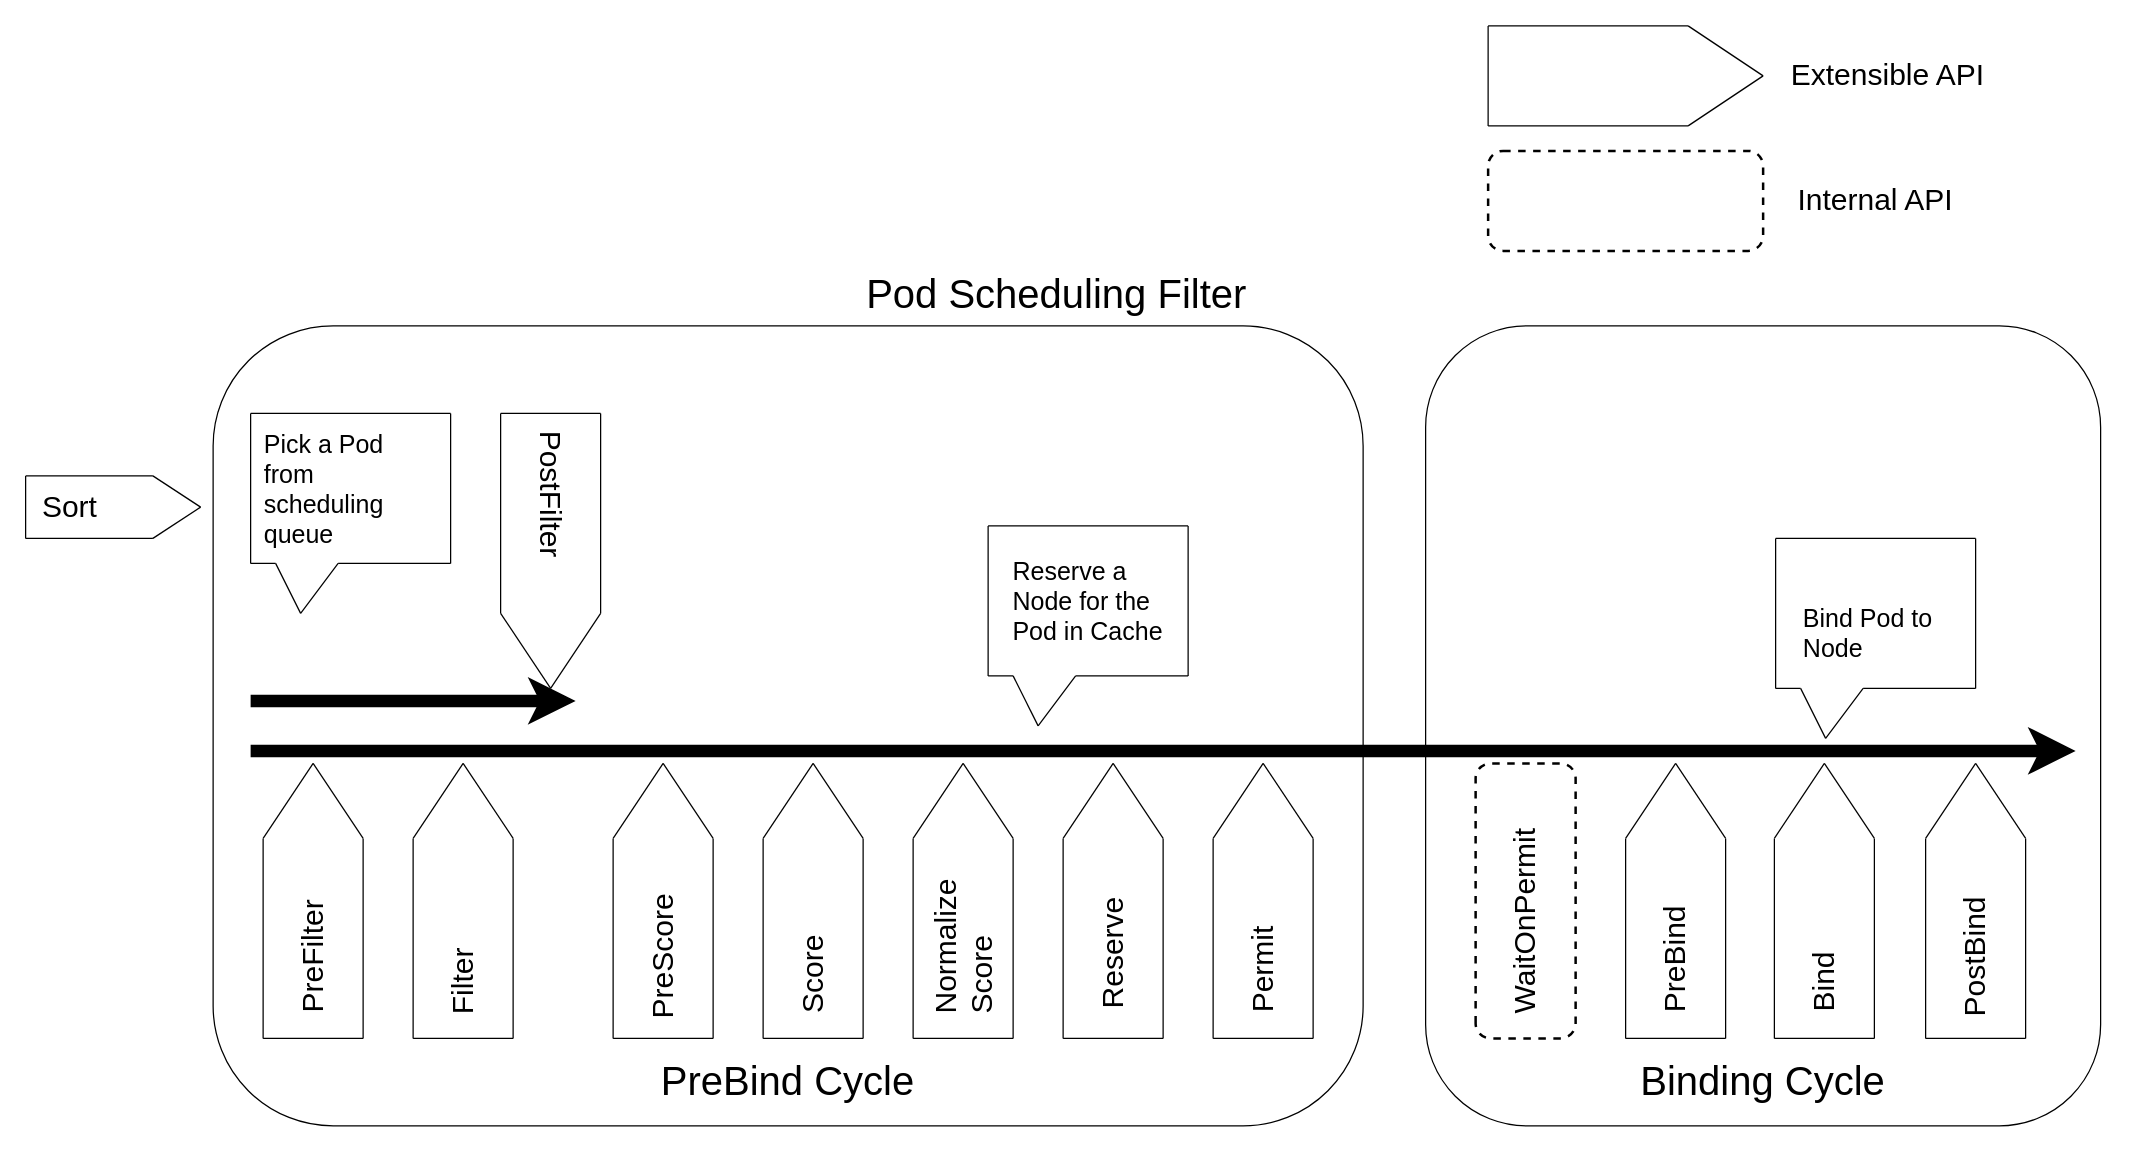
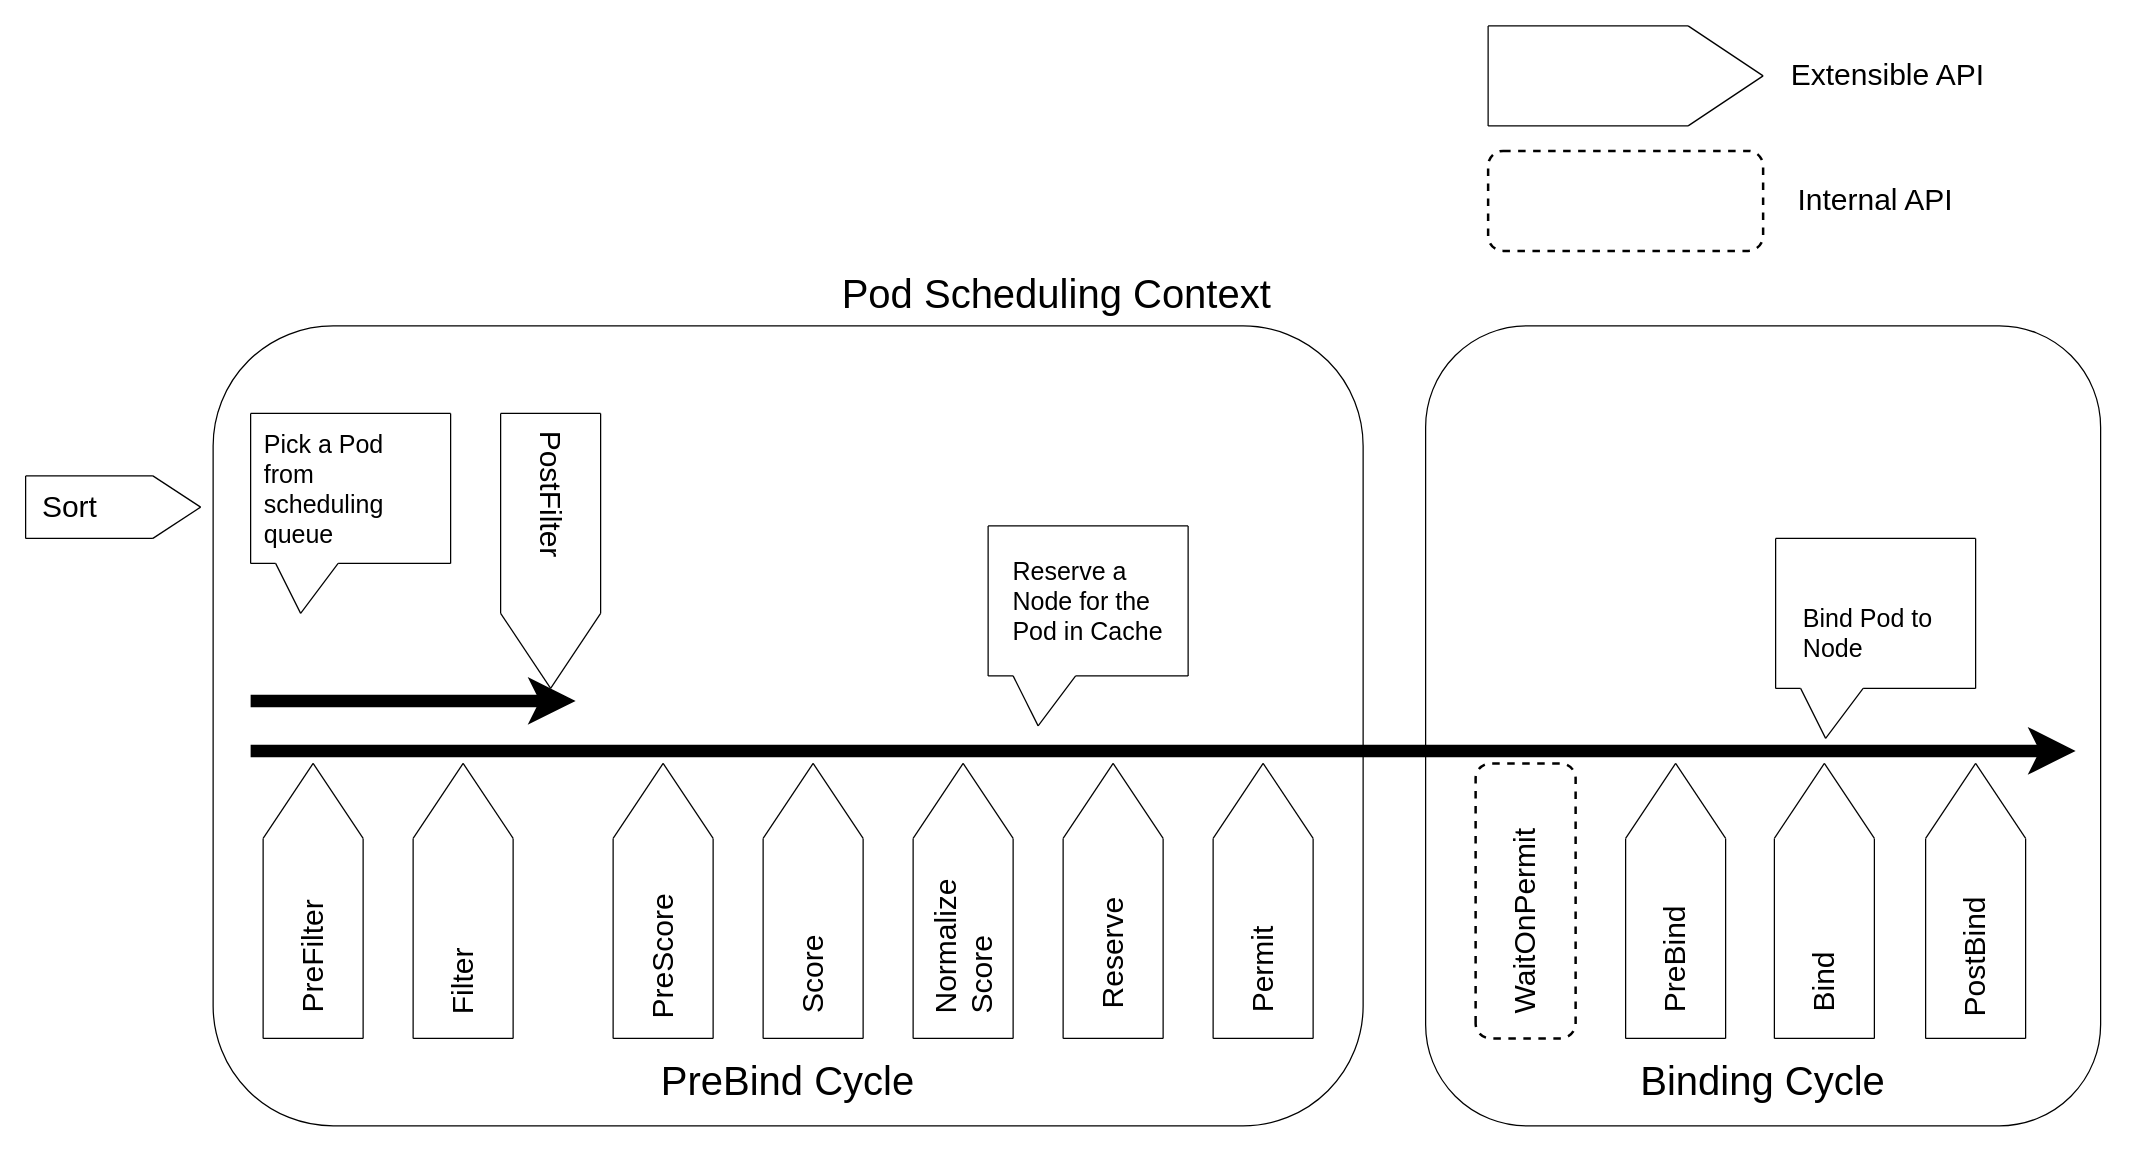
(1057, 294) -> (1057, 294)
